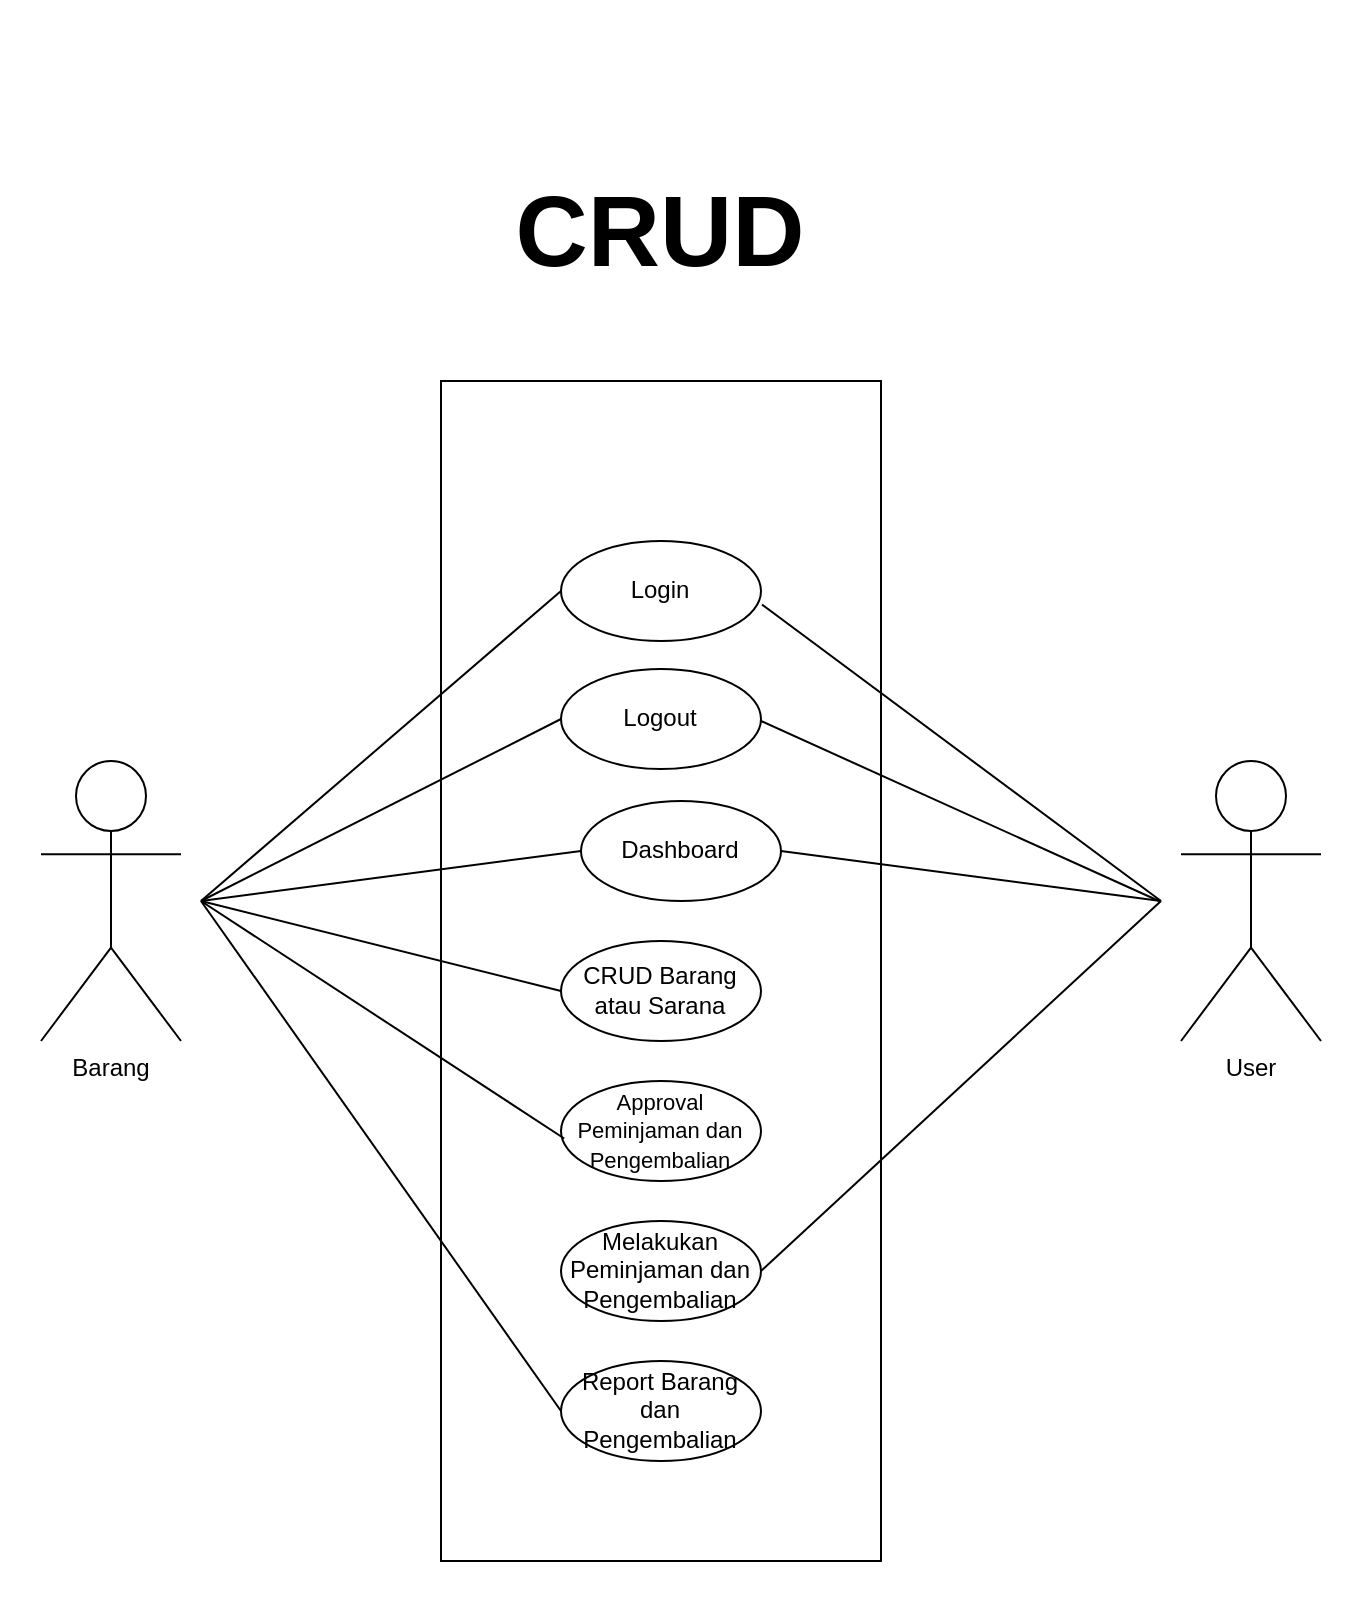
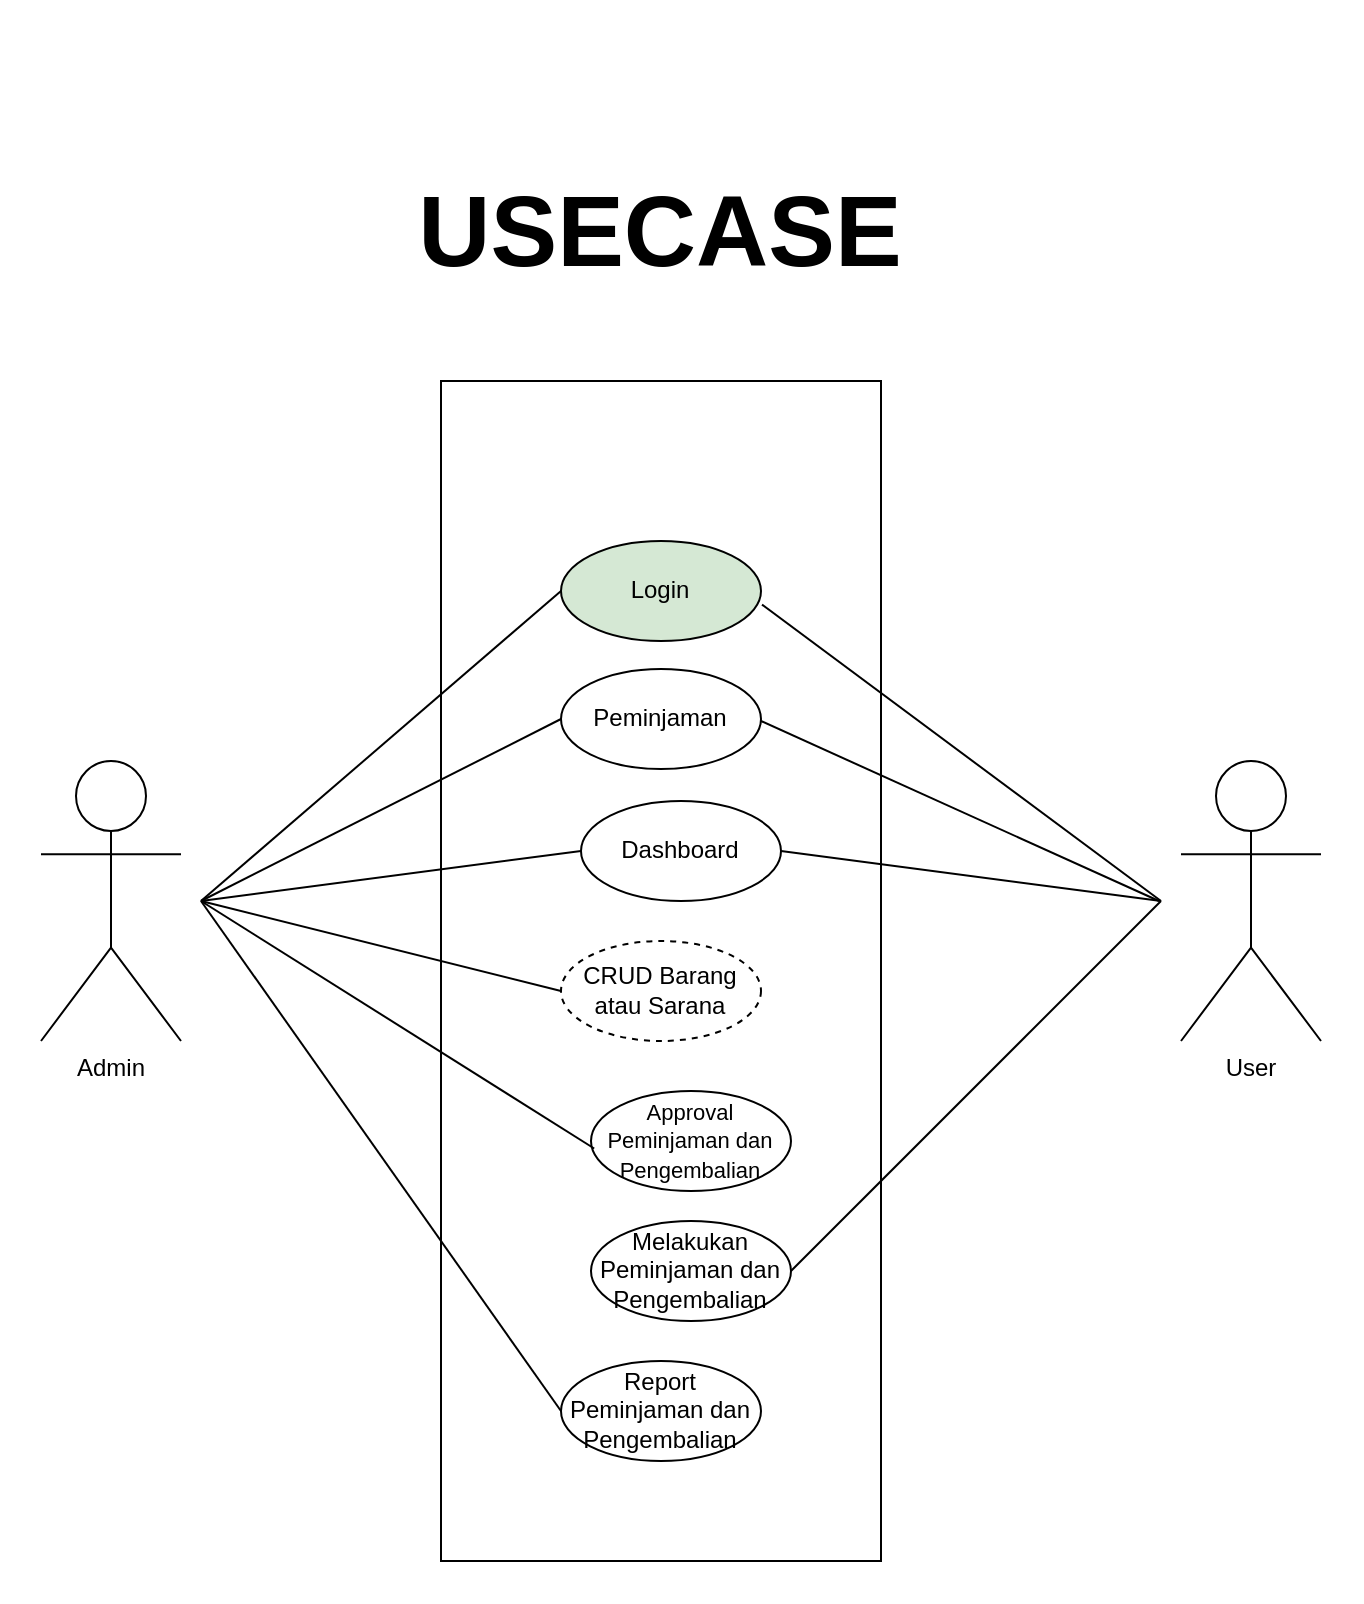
(661, 231) -> (661, 231)
(661, 591) -> (661, 591)
(661, 719) -> (661, 719)
(661, 991) -> (661, 991)
(112, 1069) -> (112, 1069)
(661, 1131) -> (691, 1141)
(661, 1271) -> (691, 1271)
(661, 1411) -> (661, 1411)
